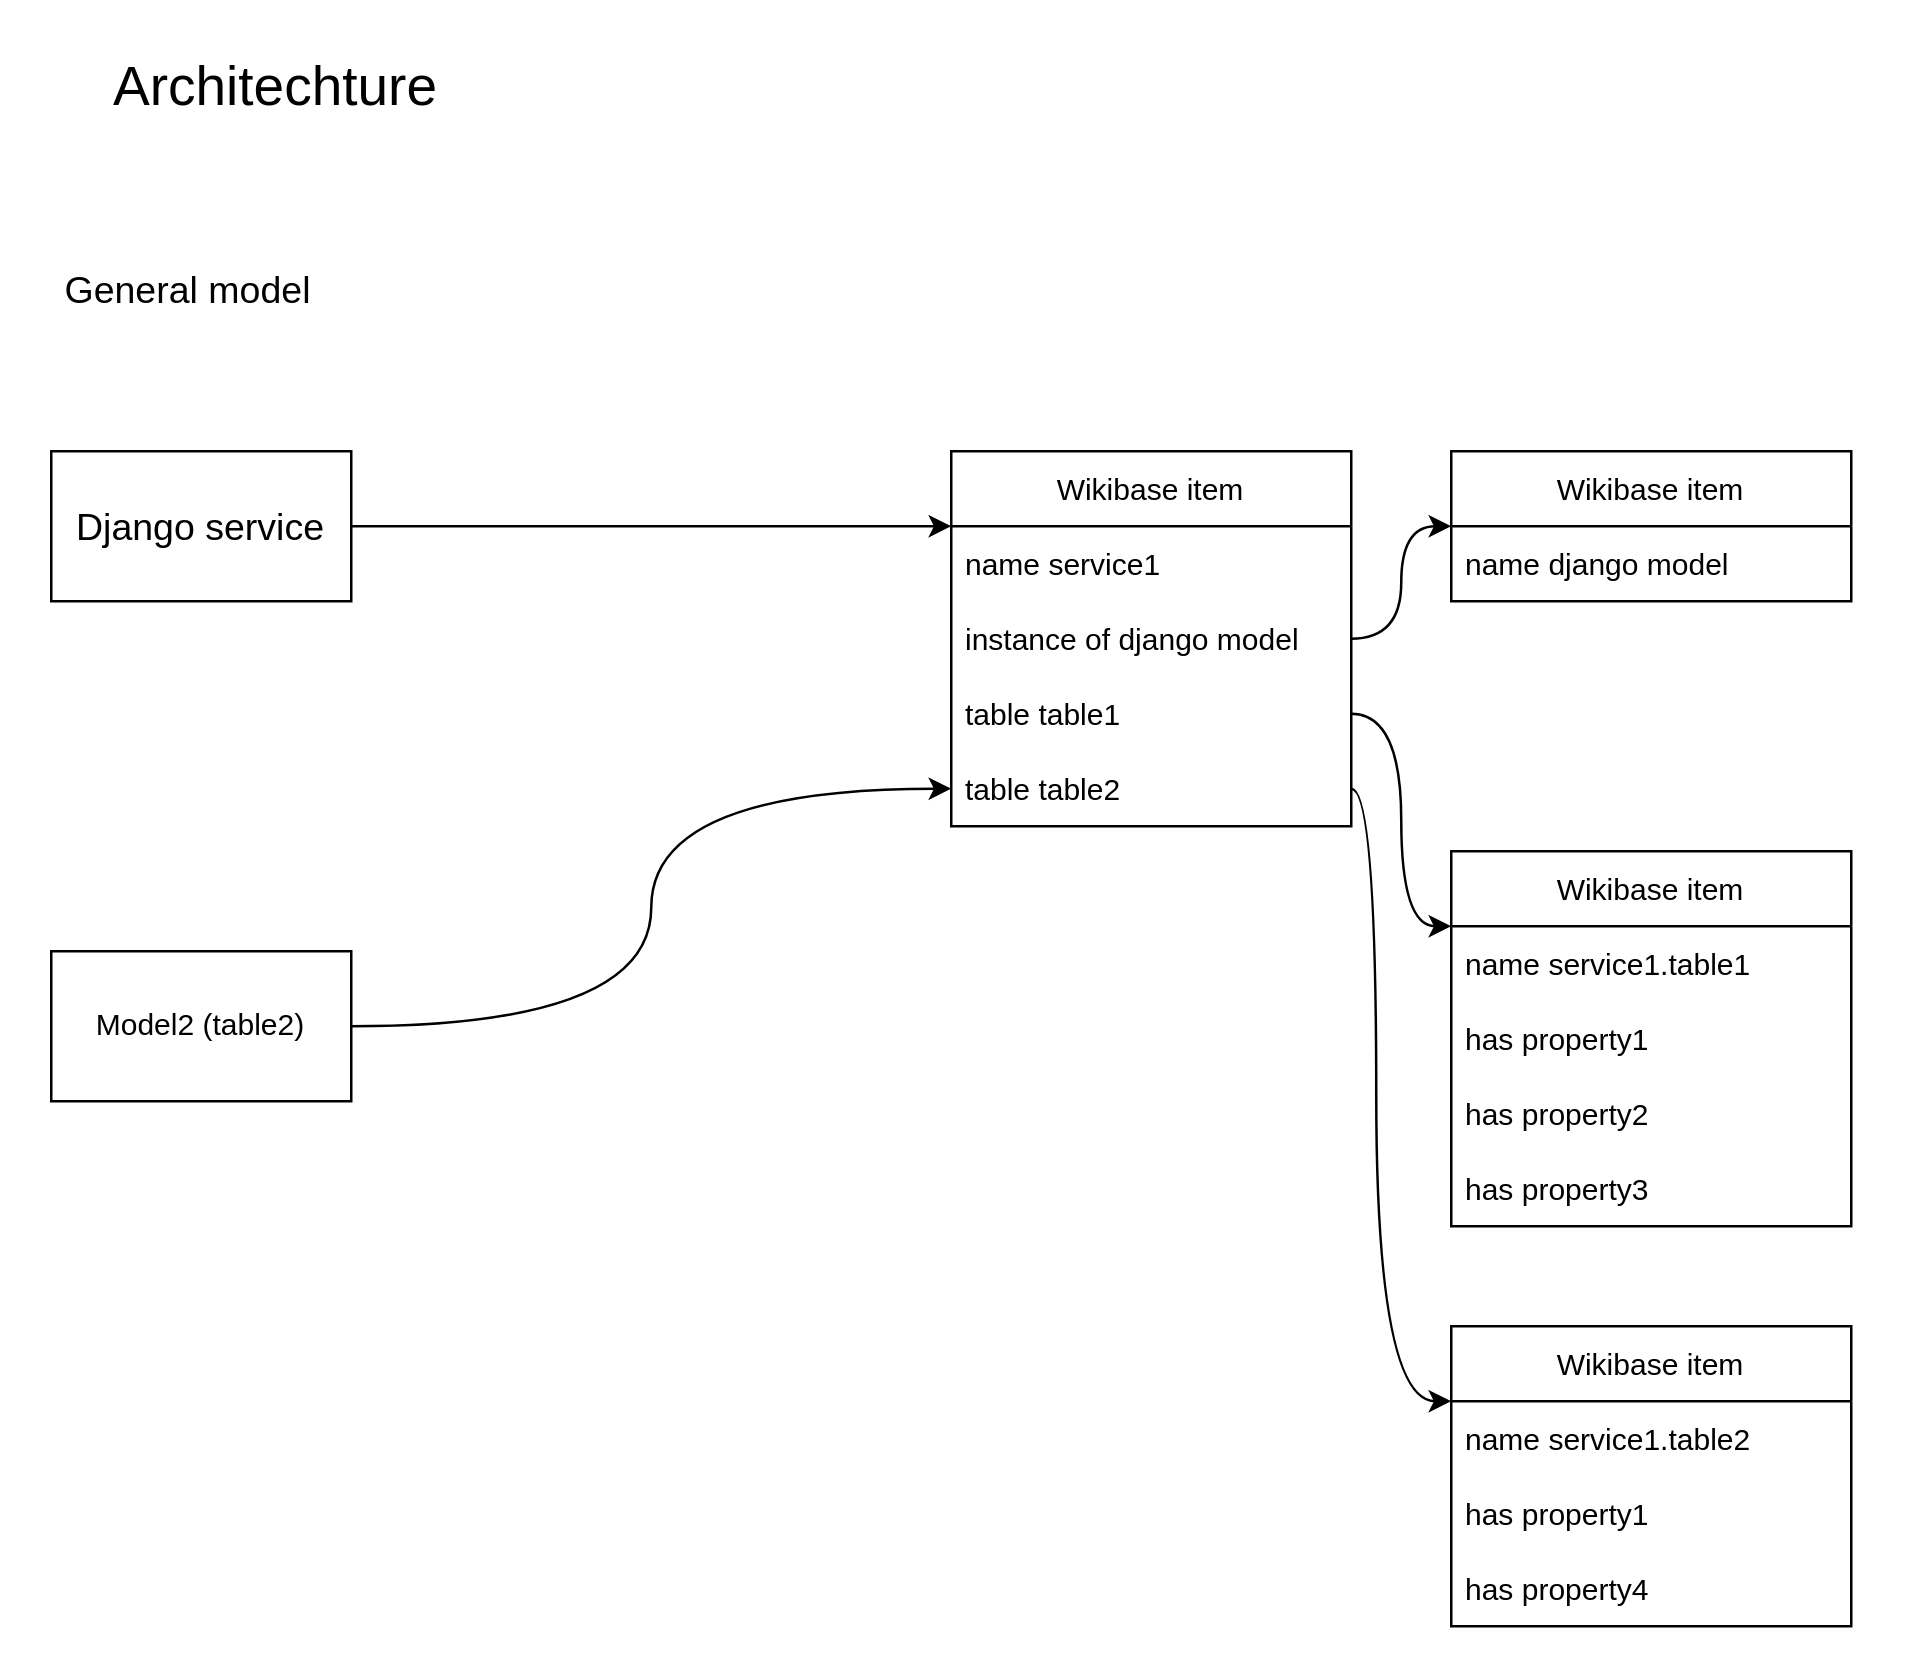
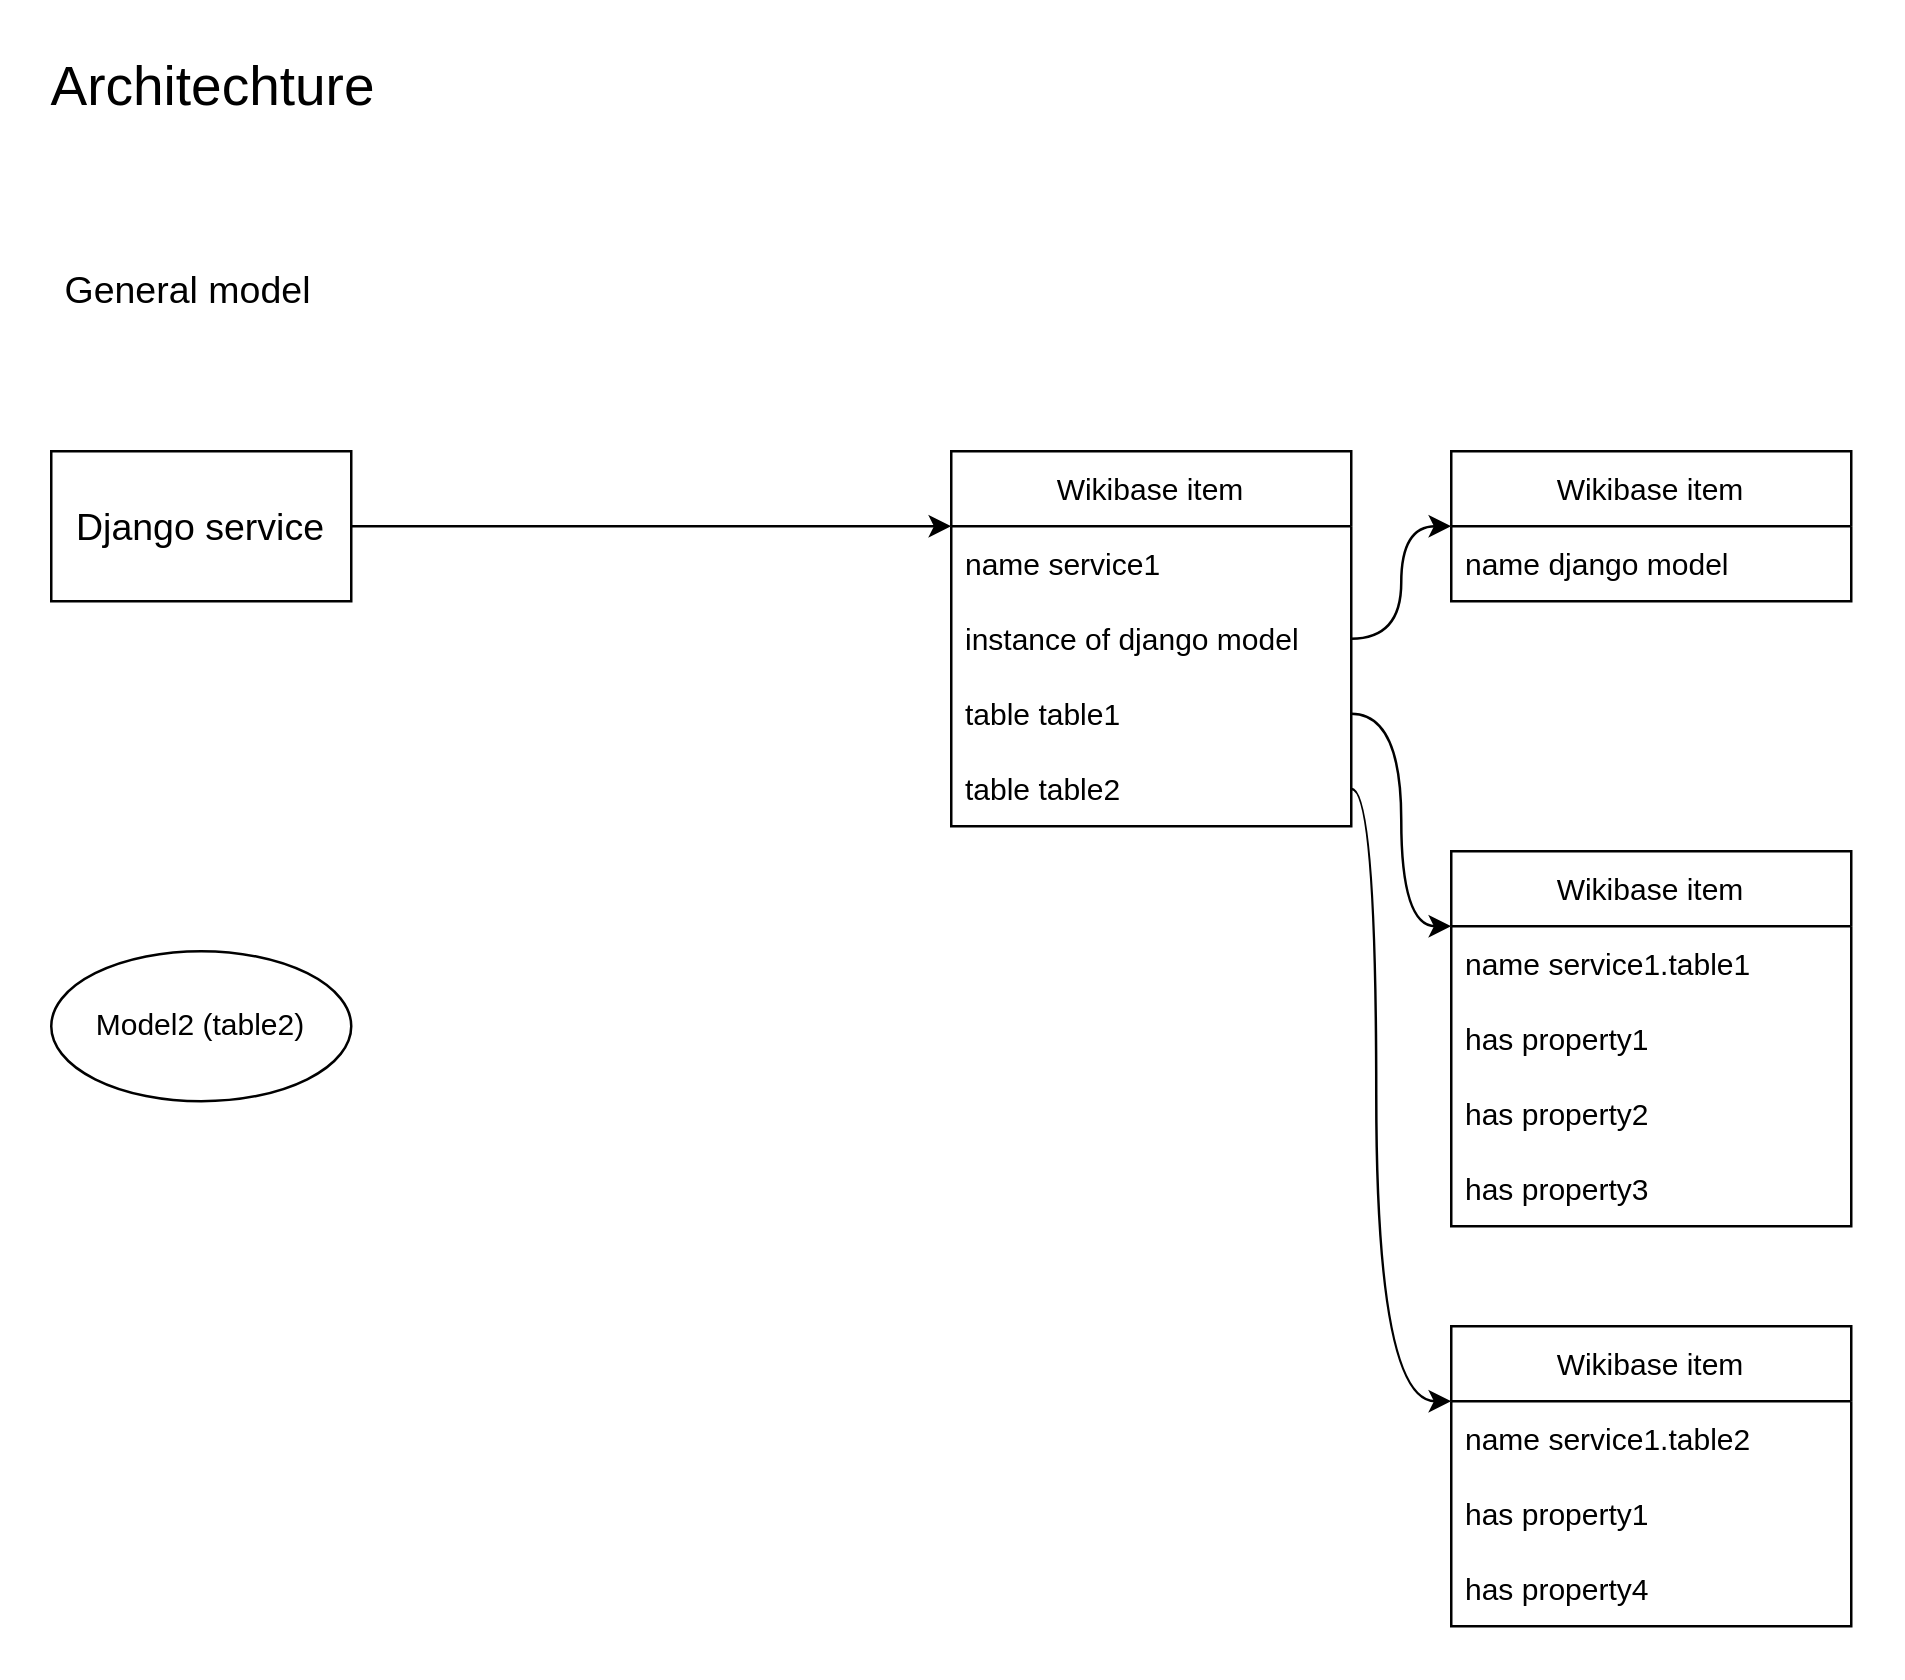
(276, 89) -> (214, 89)
(650, 916) -> none
(201, 1026) -> (201, 1026)
